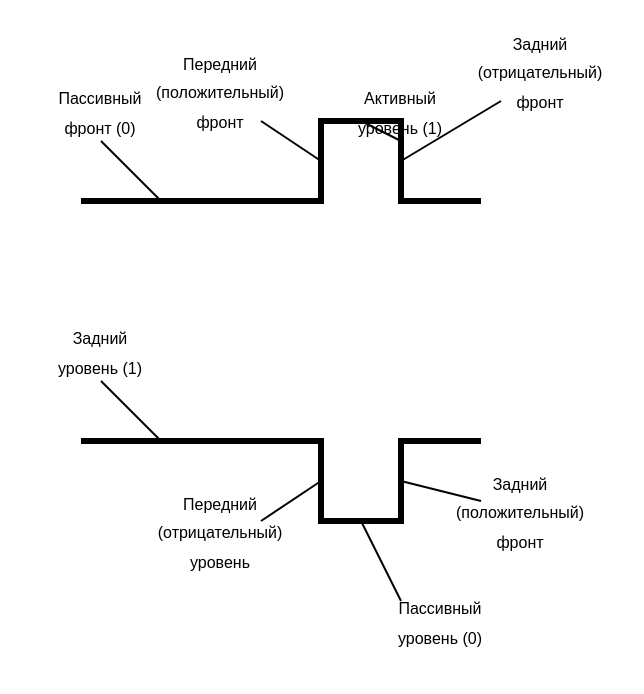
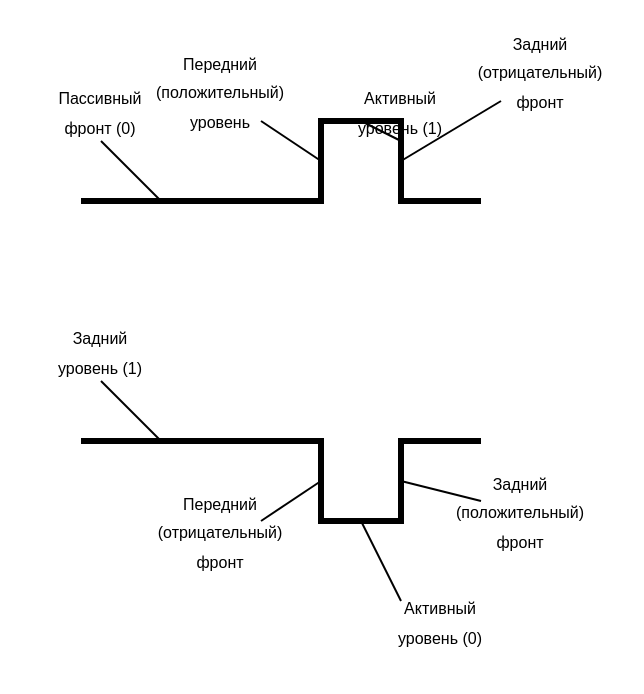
(221, 91) -> (221, 91)
(221, 531) -> (221, 531)
(441, 621) -> (441, 621)
